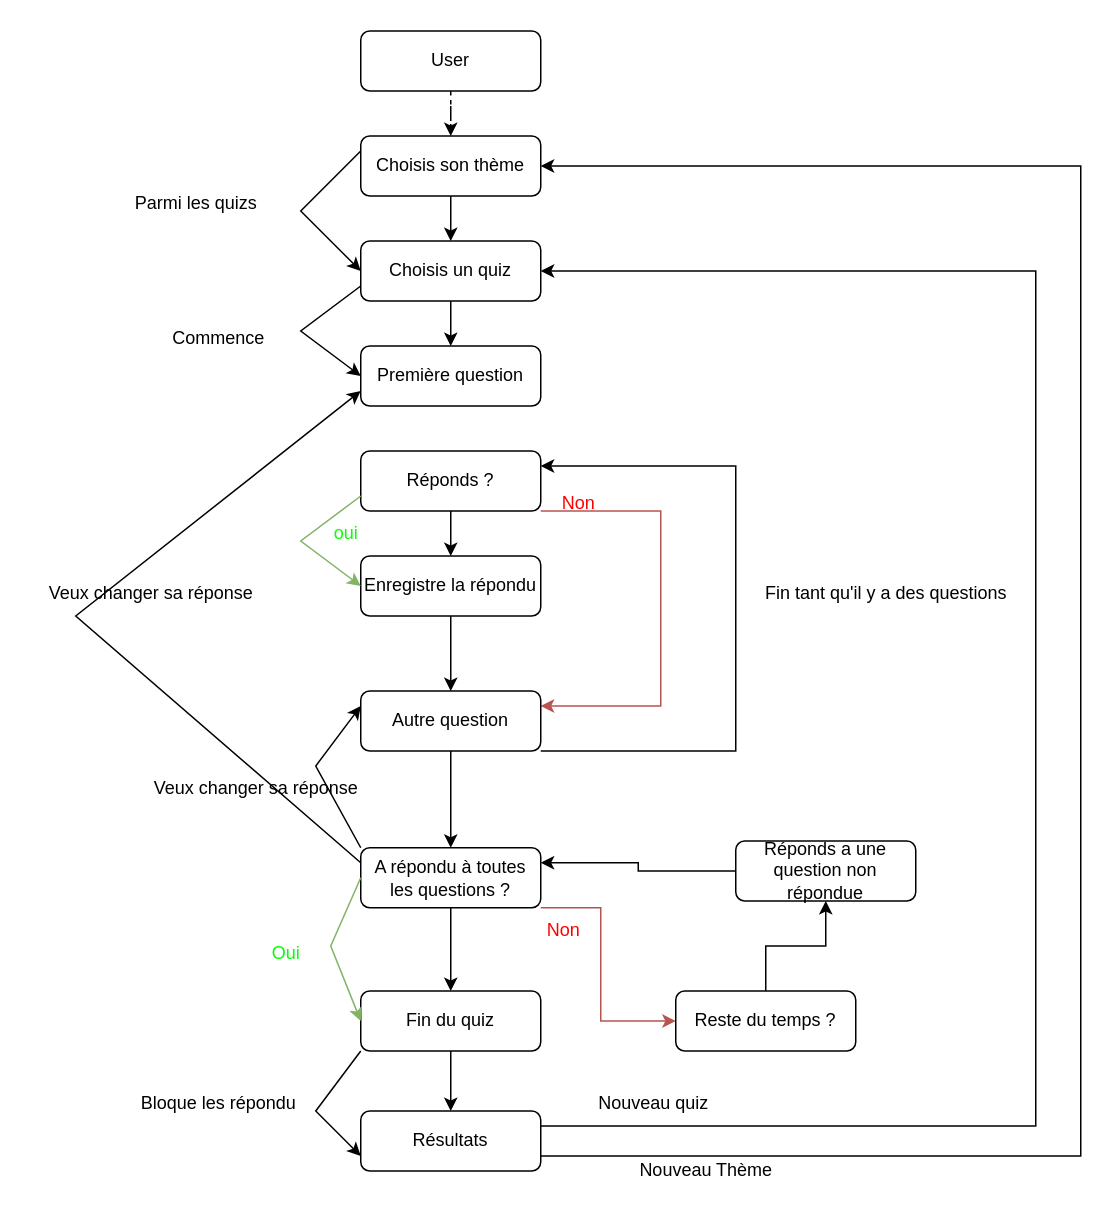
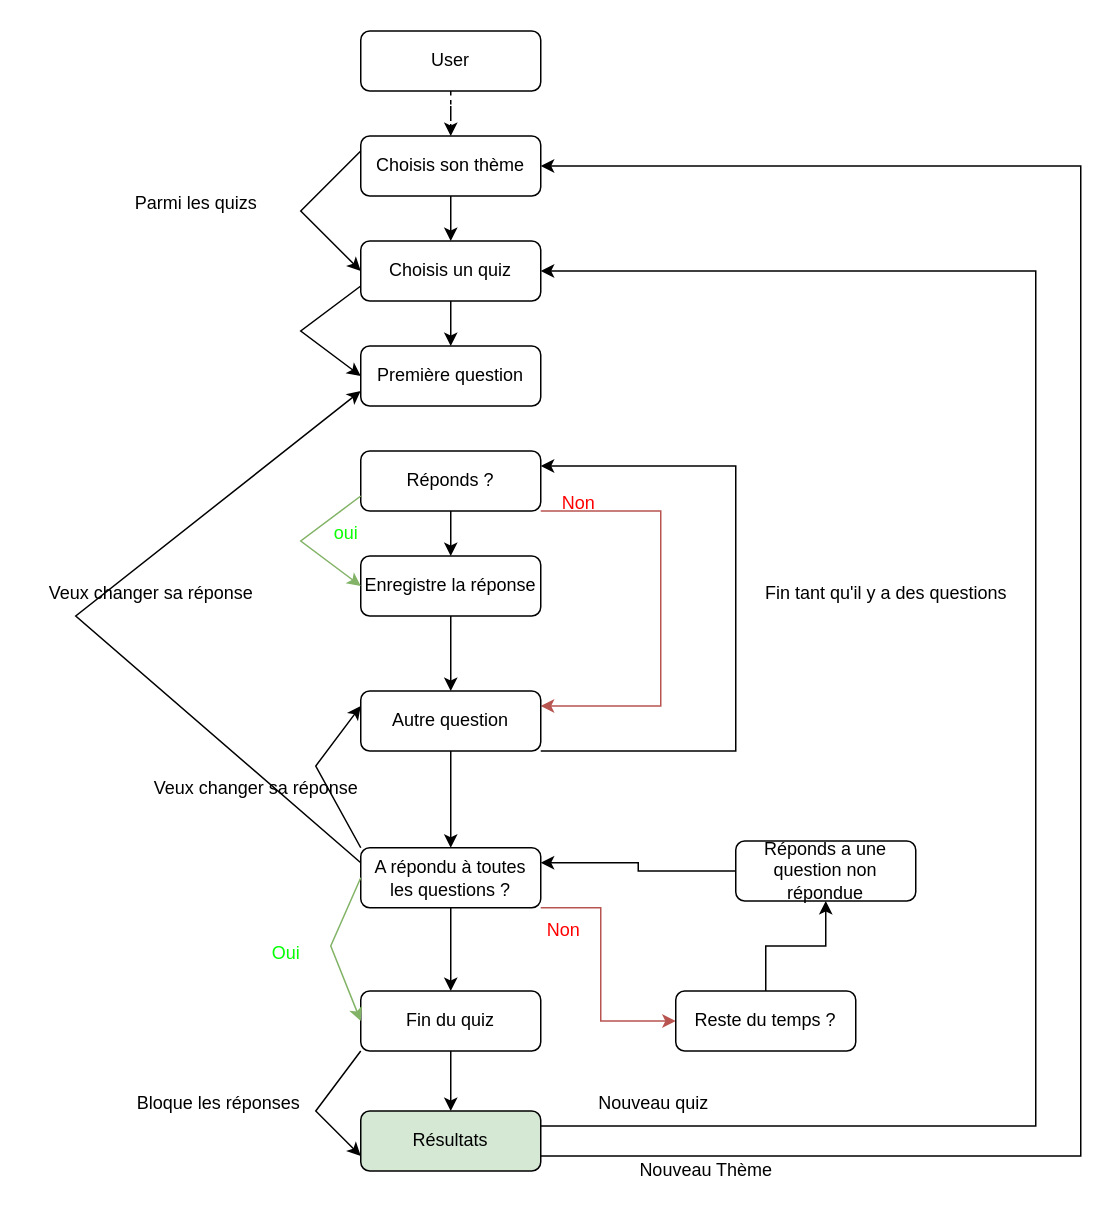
(218, 338) -> none
(451, 586) -> (451, 586)
(219, 1103) -> (219, 1103)
(451, 1141) -> (451, 1141)
